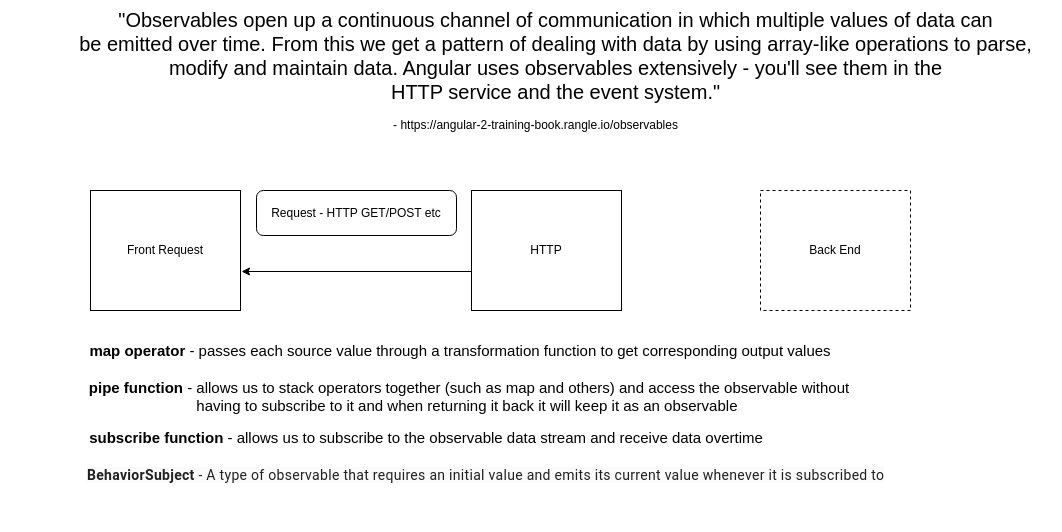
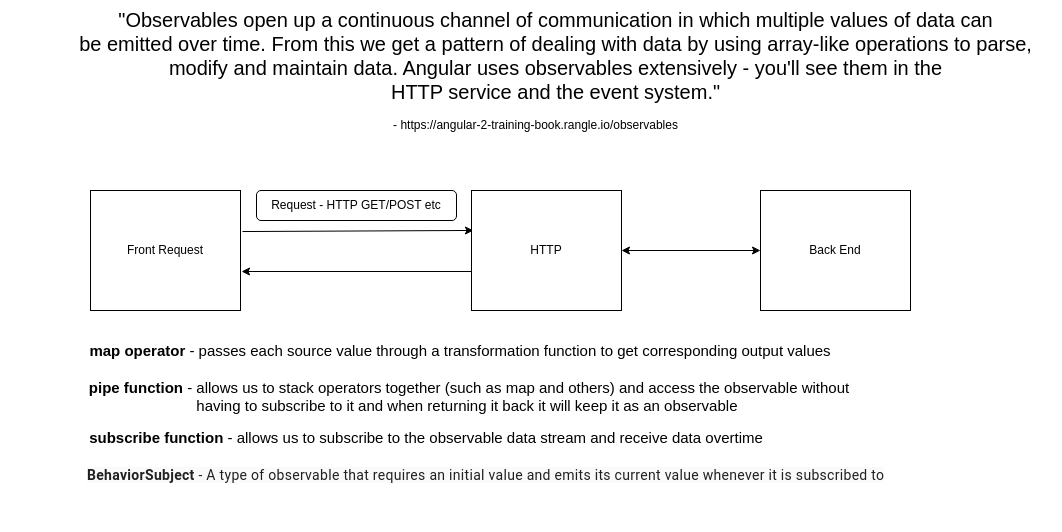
(357, 213) -> (357, 206)
none -> (355, 231)
none -> (691, 251)
(836, 251) -> (836, 251)
